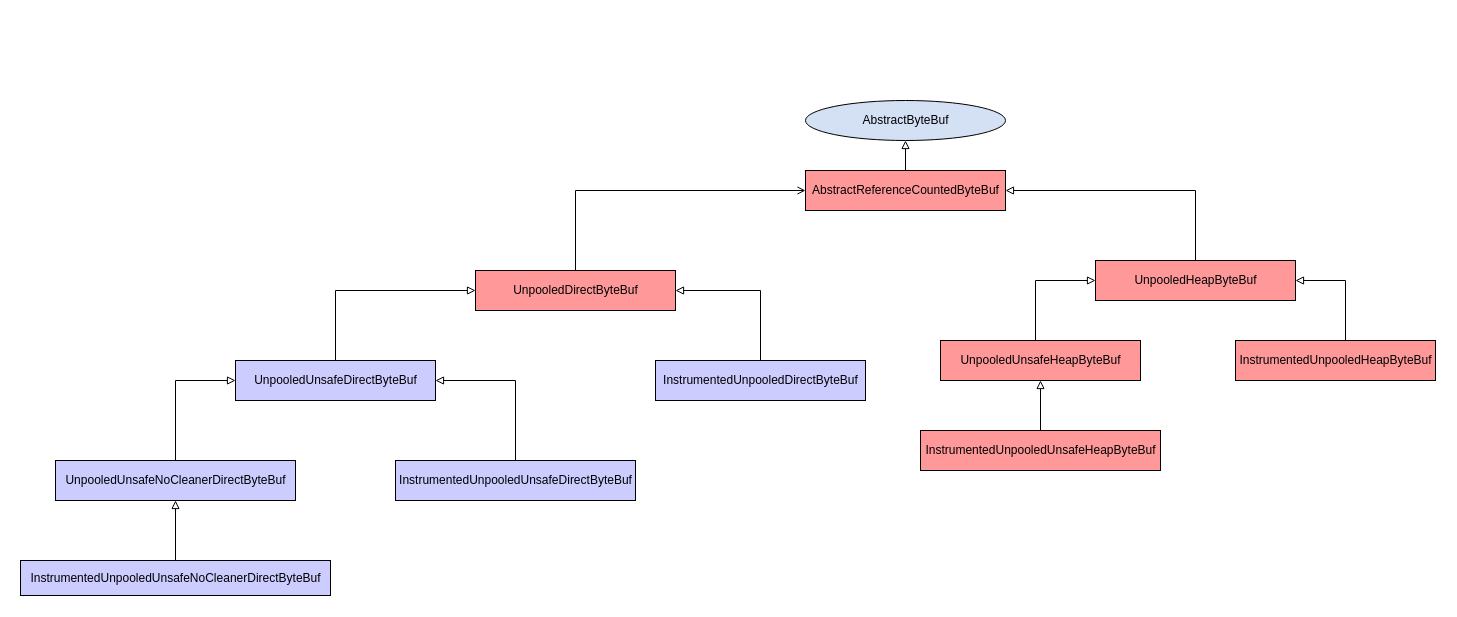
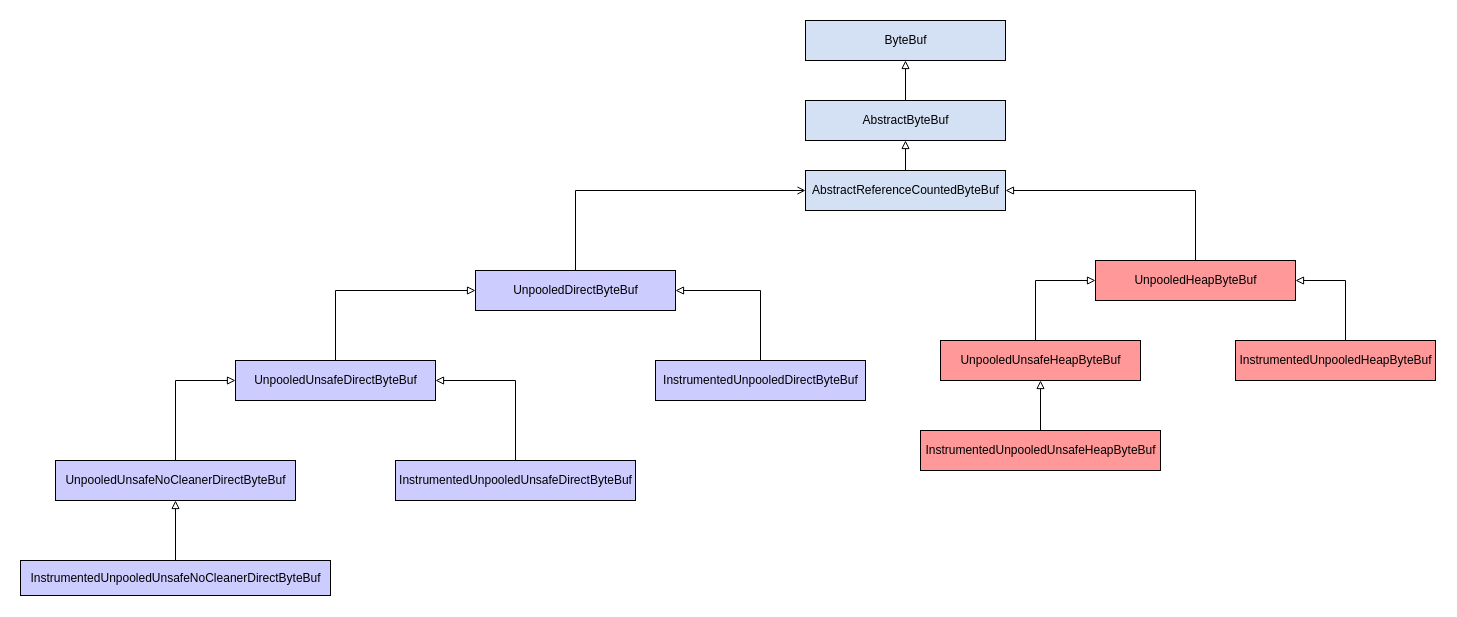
none -> (906, 41)
none -> (906, 85)
(906, 121) -> (906, 121)
(906, 191) -> (906, 191)
(576, 291) -> (576, 291)
